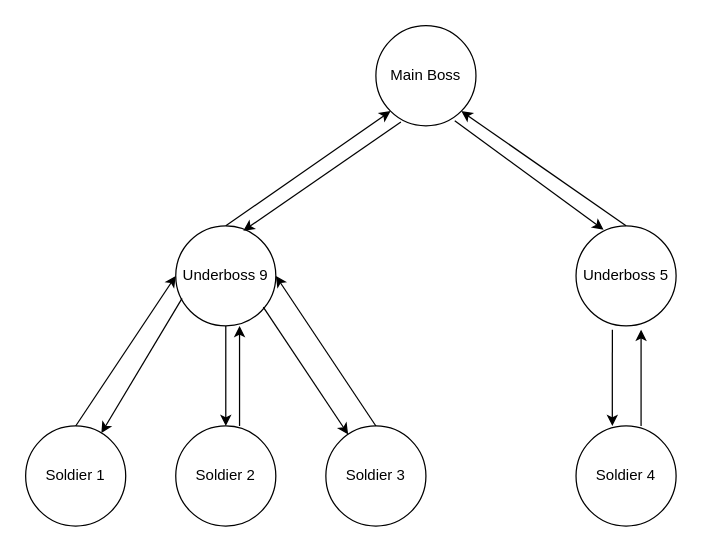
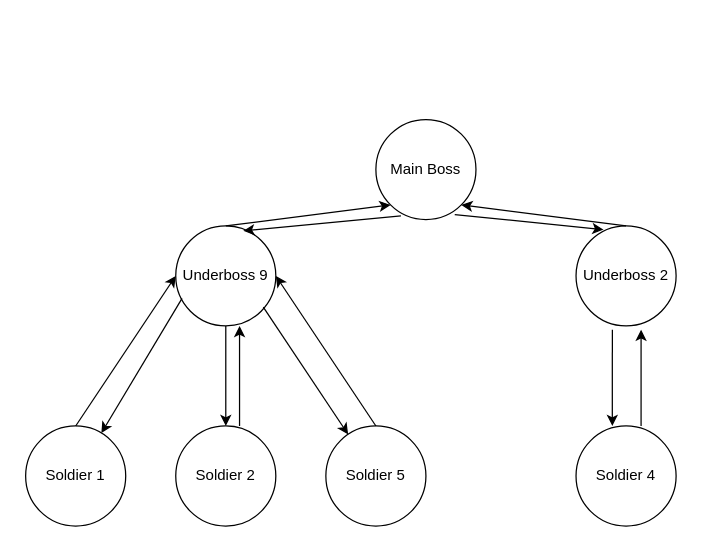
(426, 76) -> (426, 169)
(626, 276) -> (626, 276)
(376, 476) -> (376, 476)
